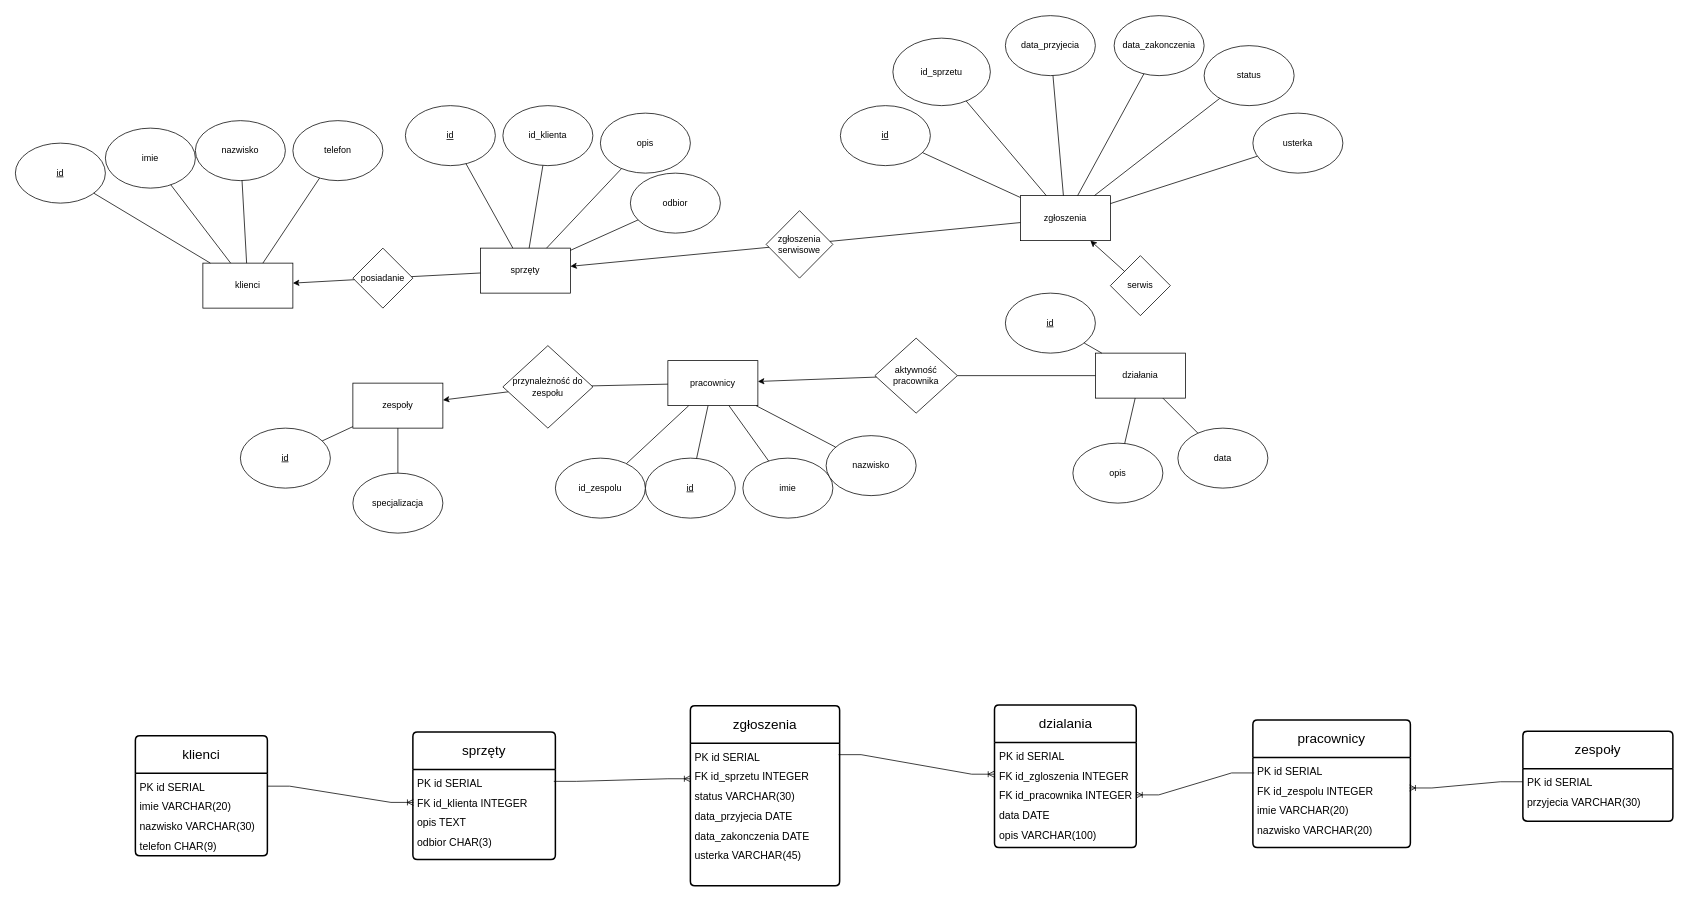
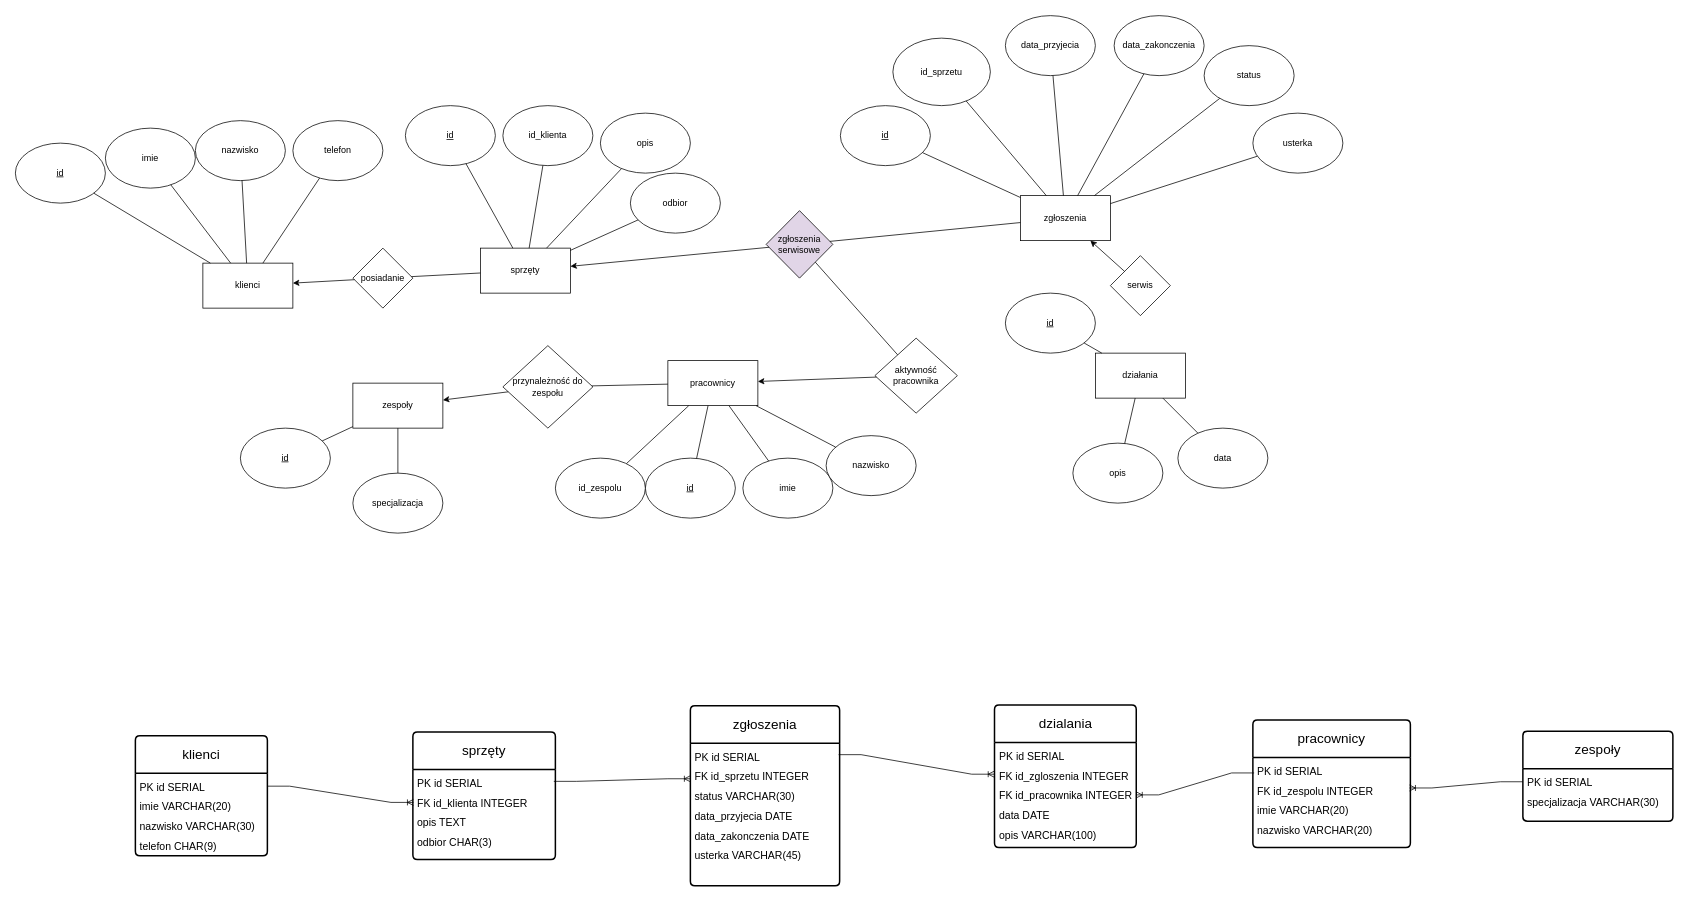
(800, 244) -> (800, 244)
(1026, 375) -> (856, 308)
(1578, 784) -> (1587, 784)
